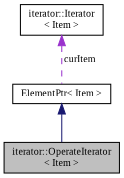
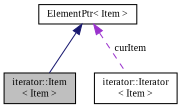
(62, 65) -> (113, 53)
(62, 158) -> (40, 88)
